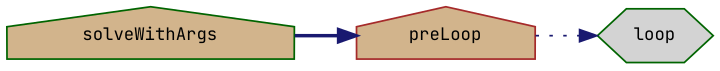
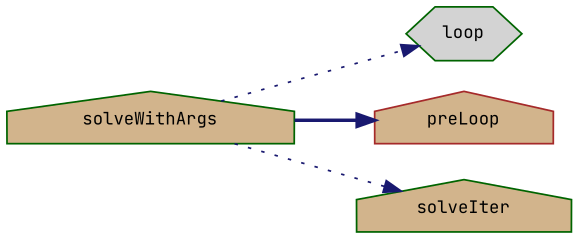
(557, 36) -> (311, 76)
none -> (464, 209)
